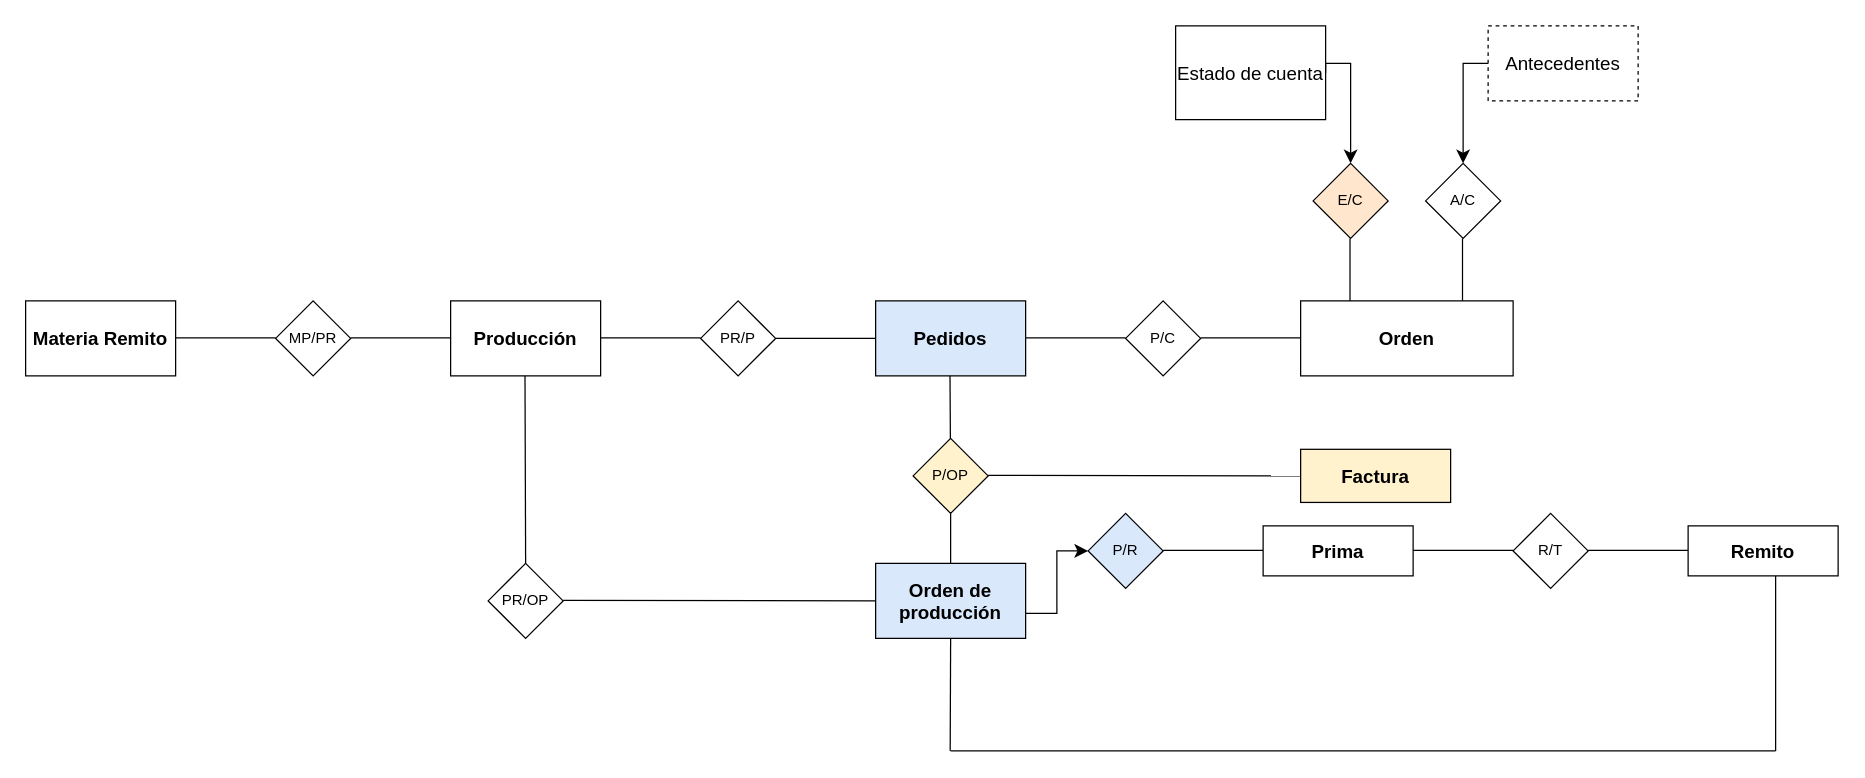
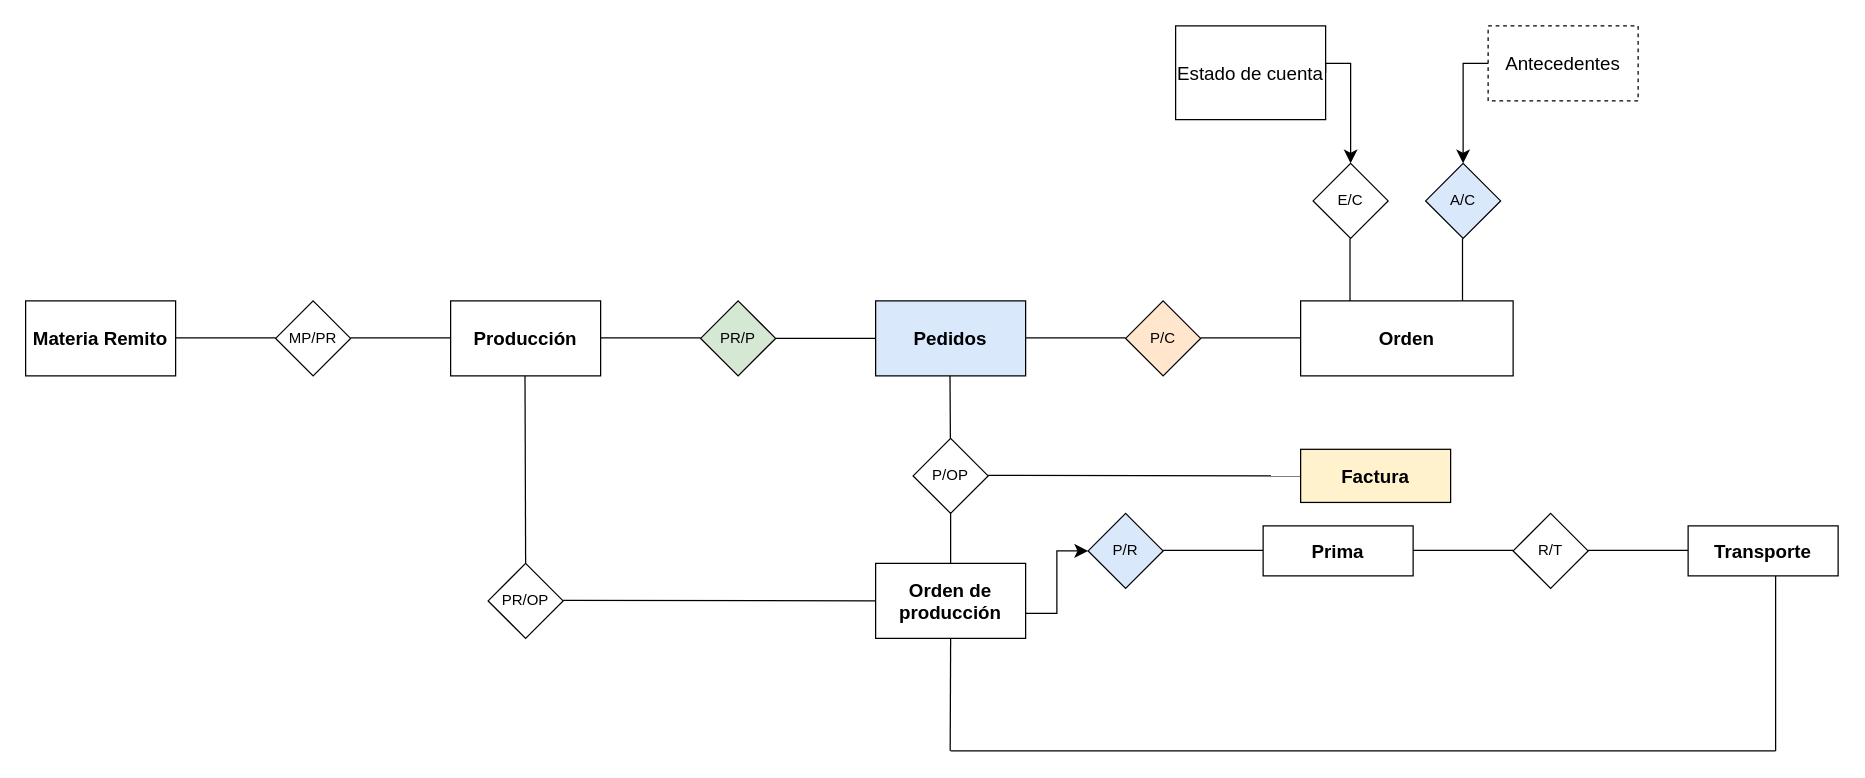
(1351, 201) -> (1351, 201)
(1463, 201) -> (1463, 201)
(738, 338) -> (738, 338)
(1163, 338) -> (1163, 338)
(951, 476) -> (951, 476)
(1763, 551) -> (1763, 551)
(951, 601) -> (951, 601)
